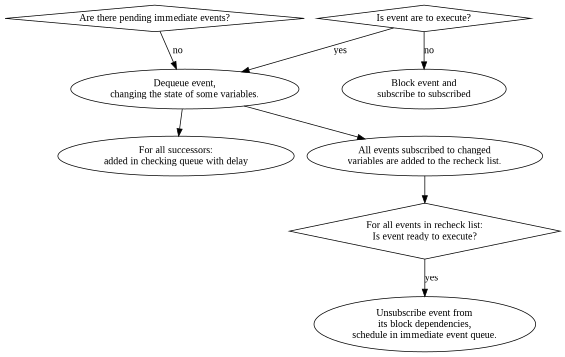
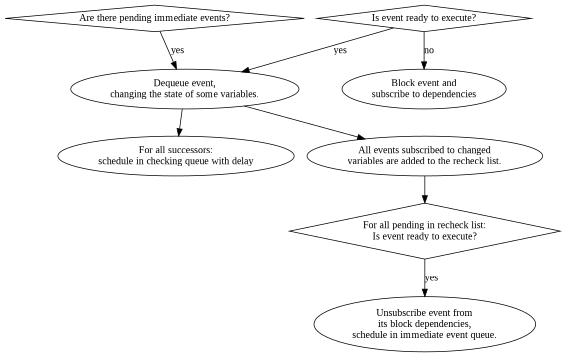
(424, 18) -> (424, 18)
(178, 50) -> (178, 50)
(424, 89) -> (424, 89)
(176, 156) -> (176, 156)
(425, 231) -> (425, 231)
